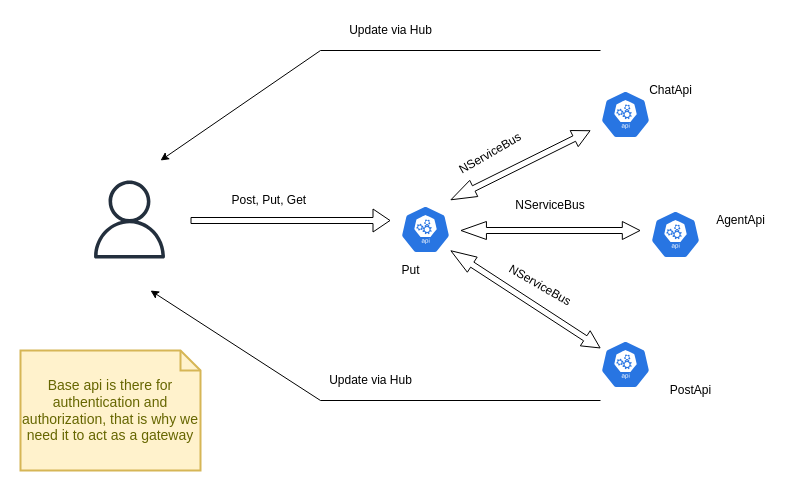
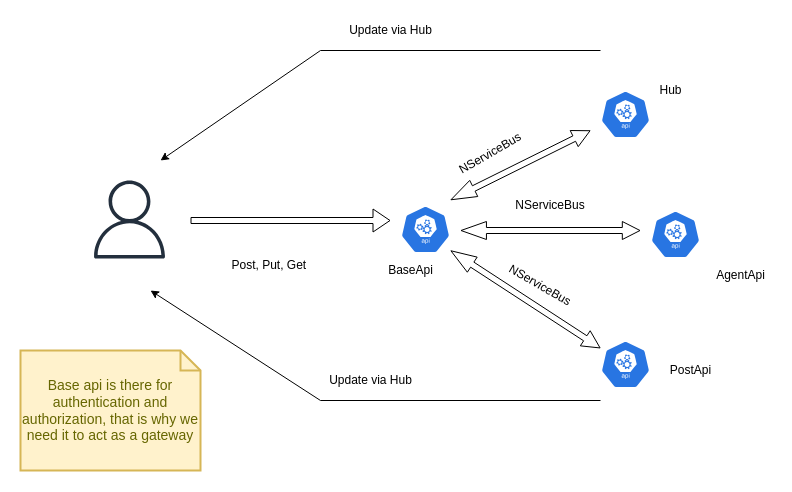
(671, 91) -> (671, 91)
(271, 201) -> (271, 266)
(741, 221) -> (741, 276)
(411, 271) -> (411, 271)
(691, 391) -> (691, 371)
